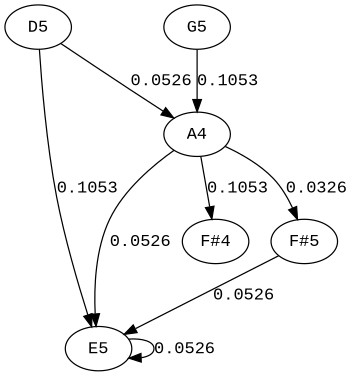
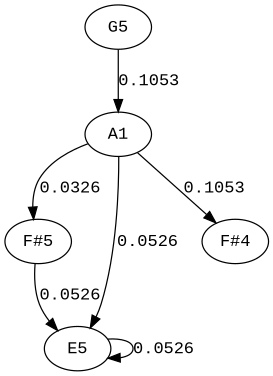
(38, 27) -> none
(197, 134) -> (118, 134)
